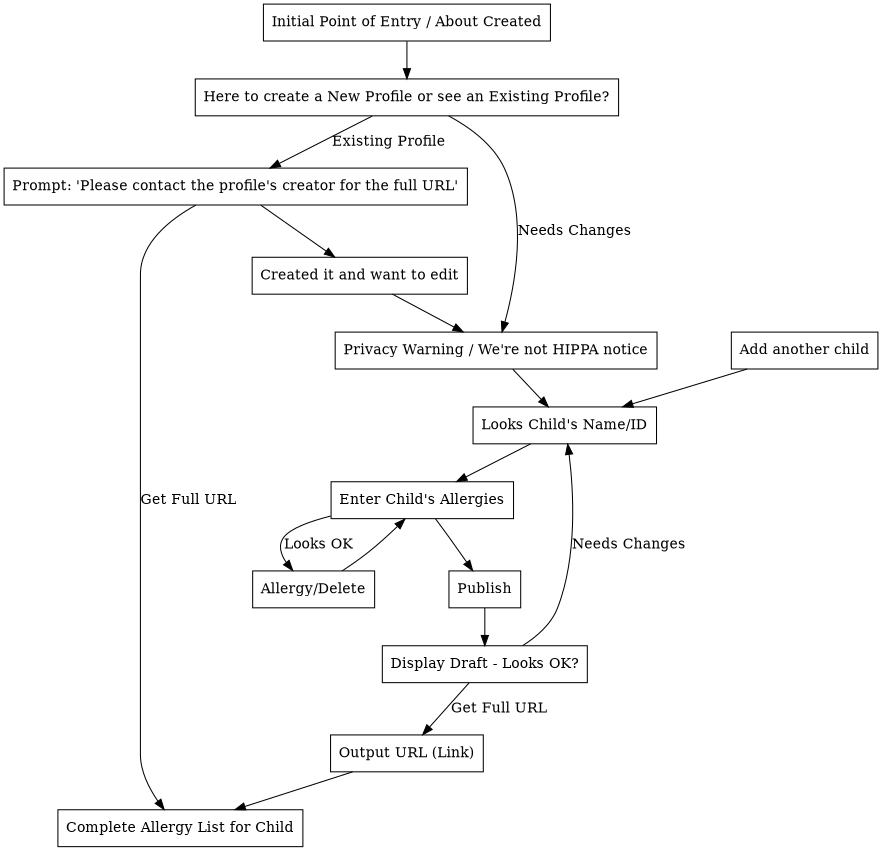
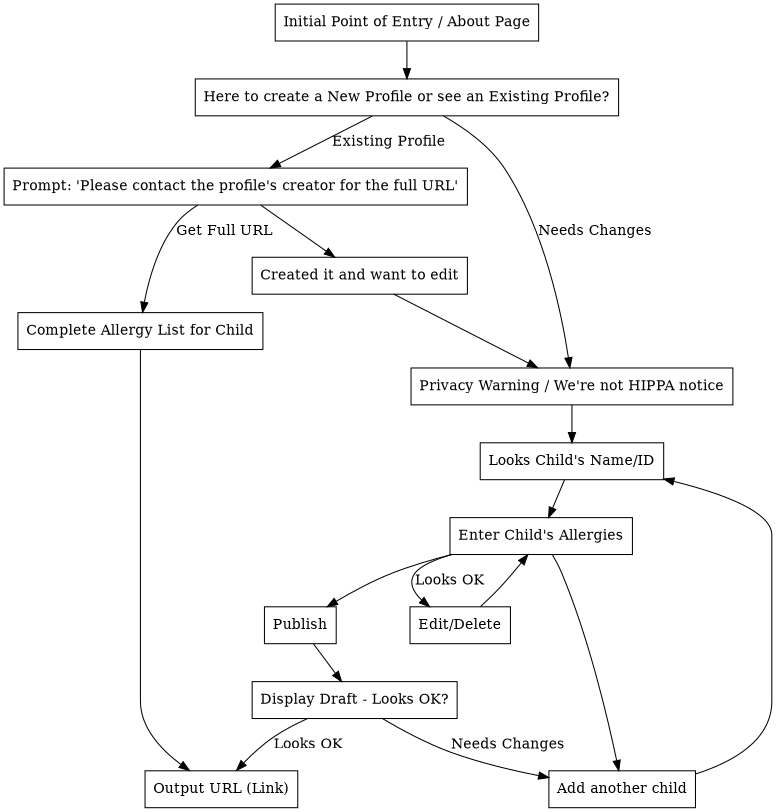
(407, 23) -> (407, 23)
(570, 558) -> (458, 755)
(314, 589) -> (460, 625)
none -> (590, 656)
(499, 709) -> (309, 745)
(299, 789) -> (140, 564)
